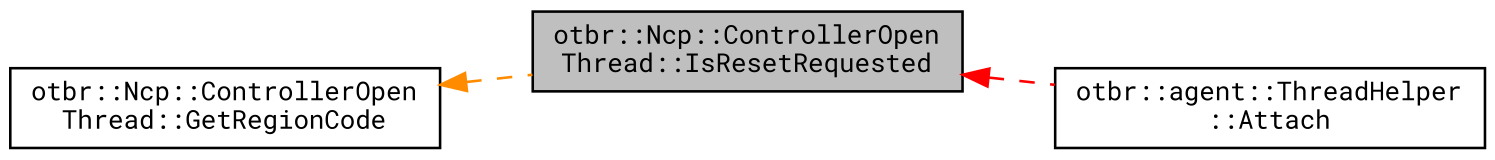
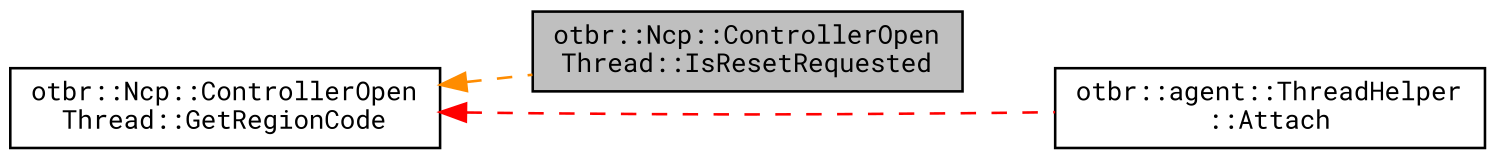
(1022, 81) -> (761, 114)
